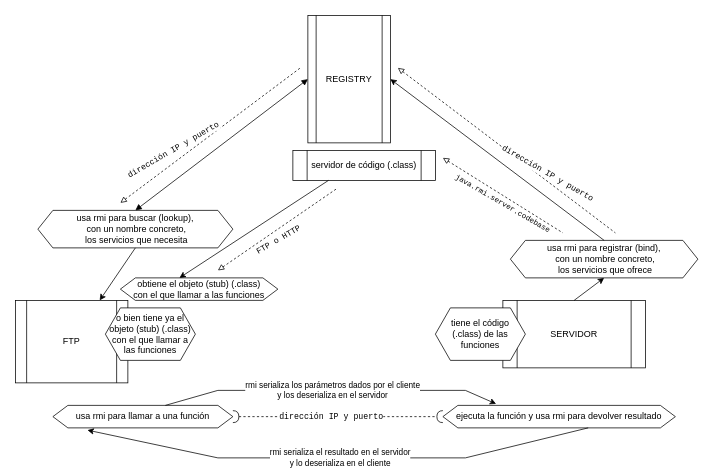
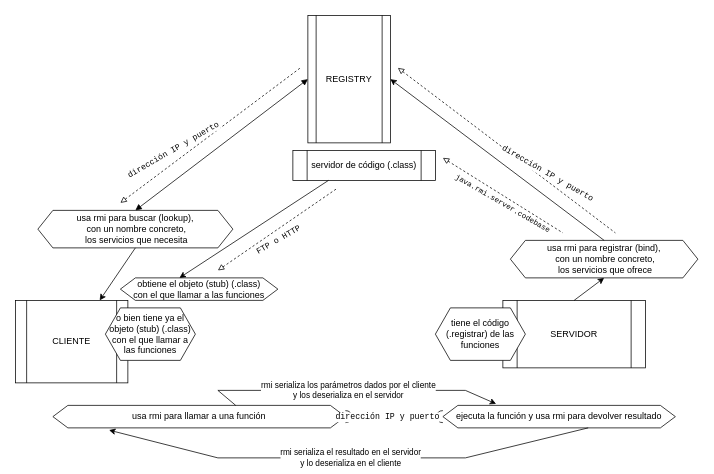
(480, 334) -> (480, 334)
(72, 342) -> (72, 342)
(143, 417) -> (199, 417)
